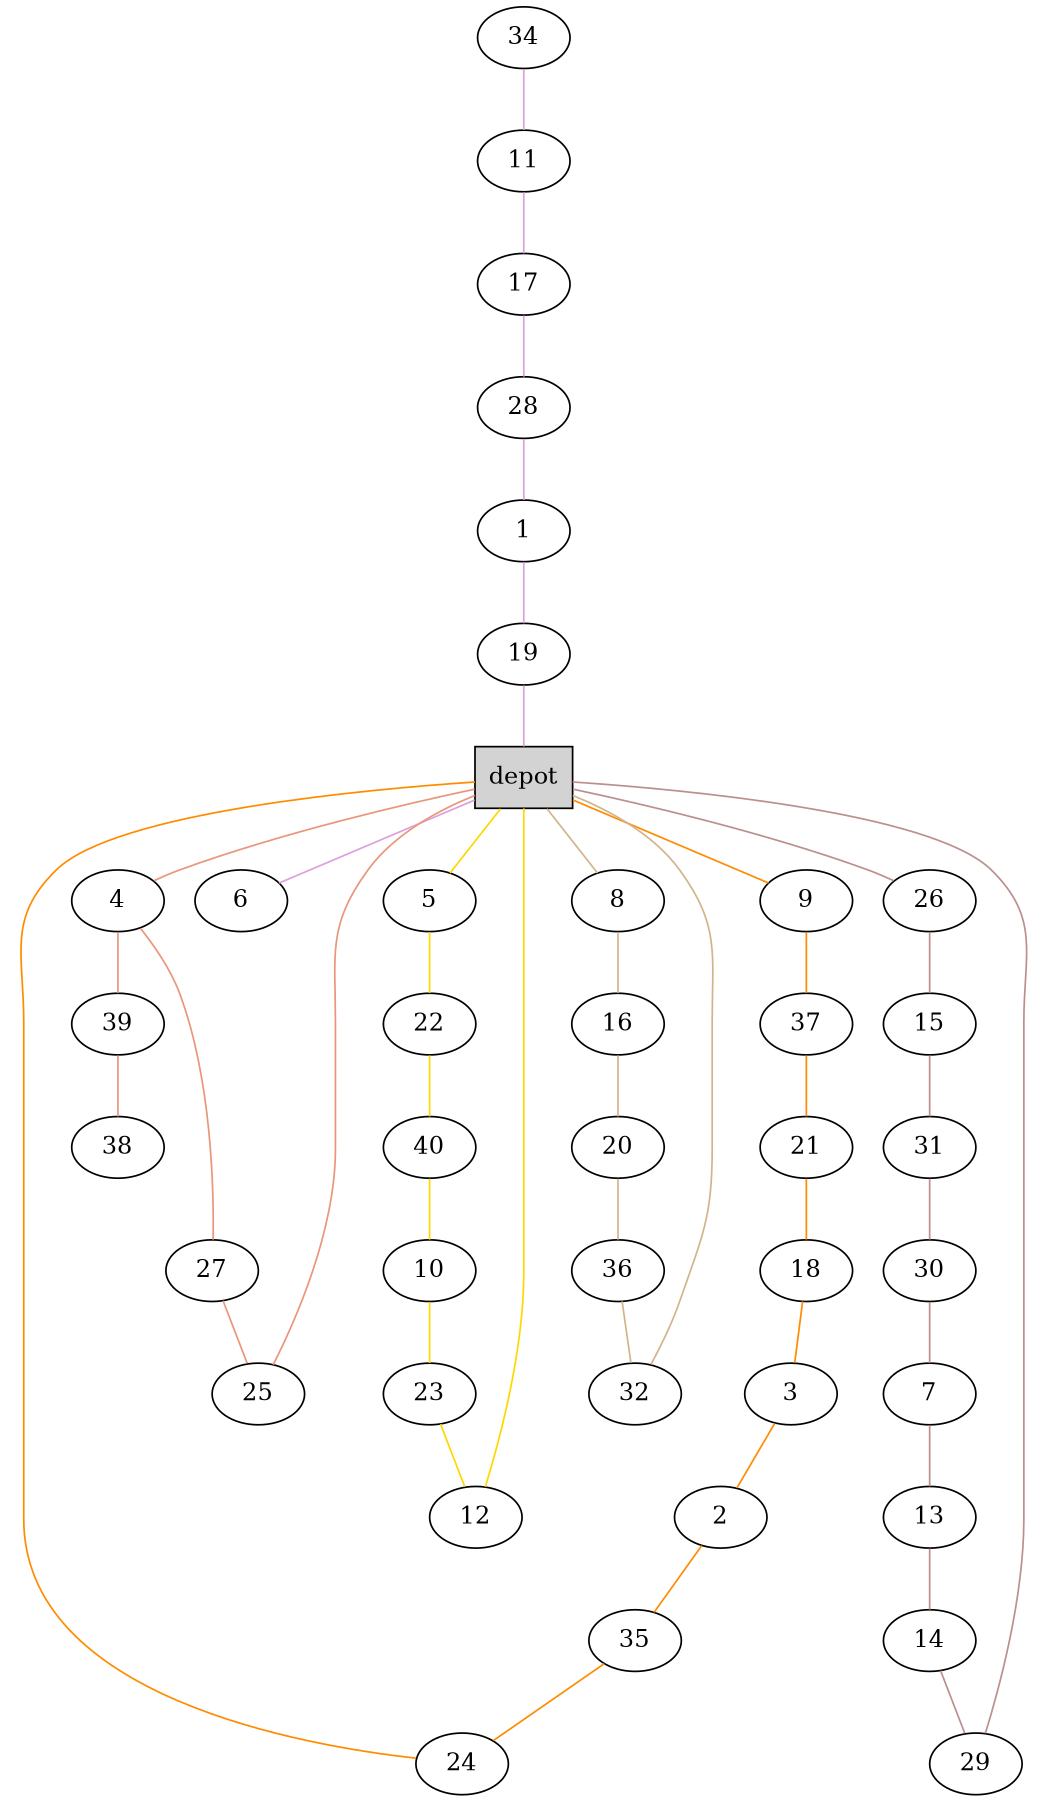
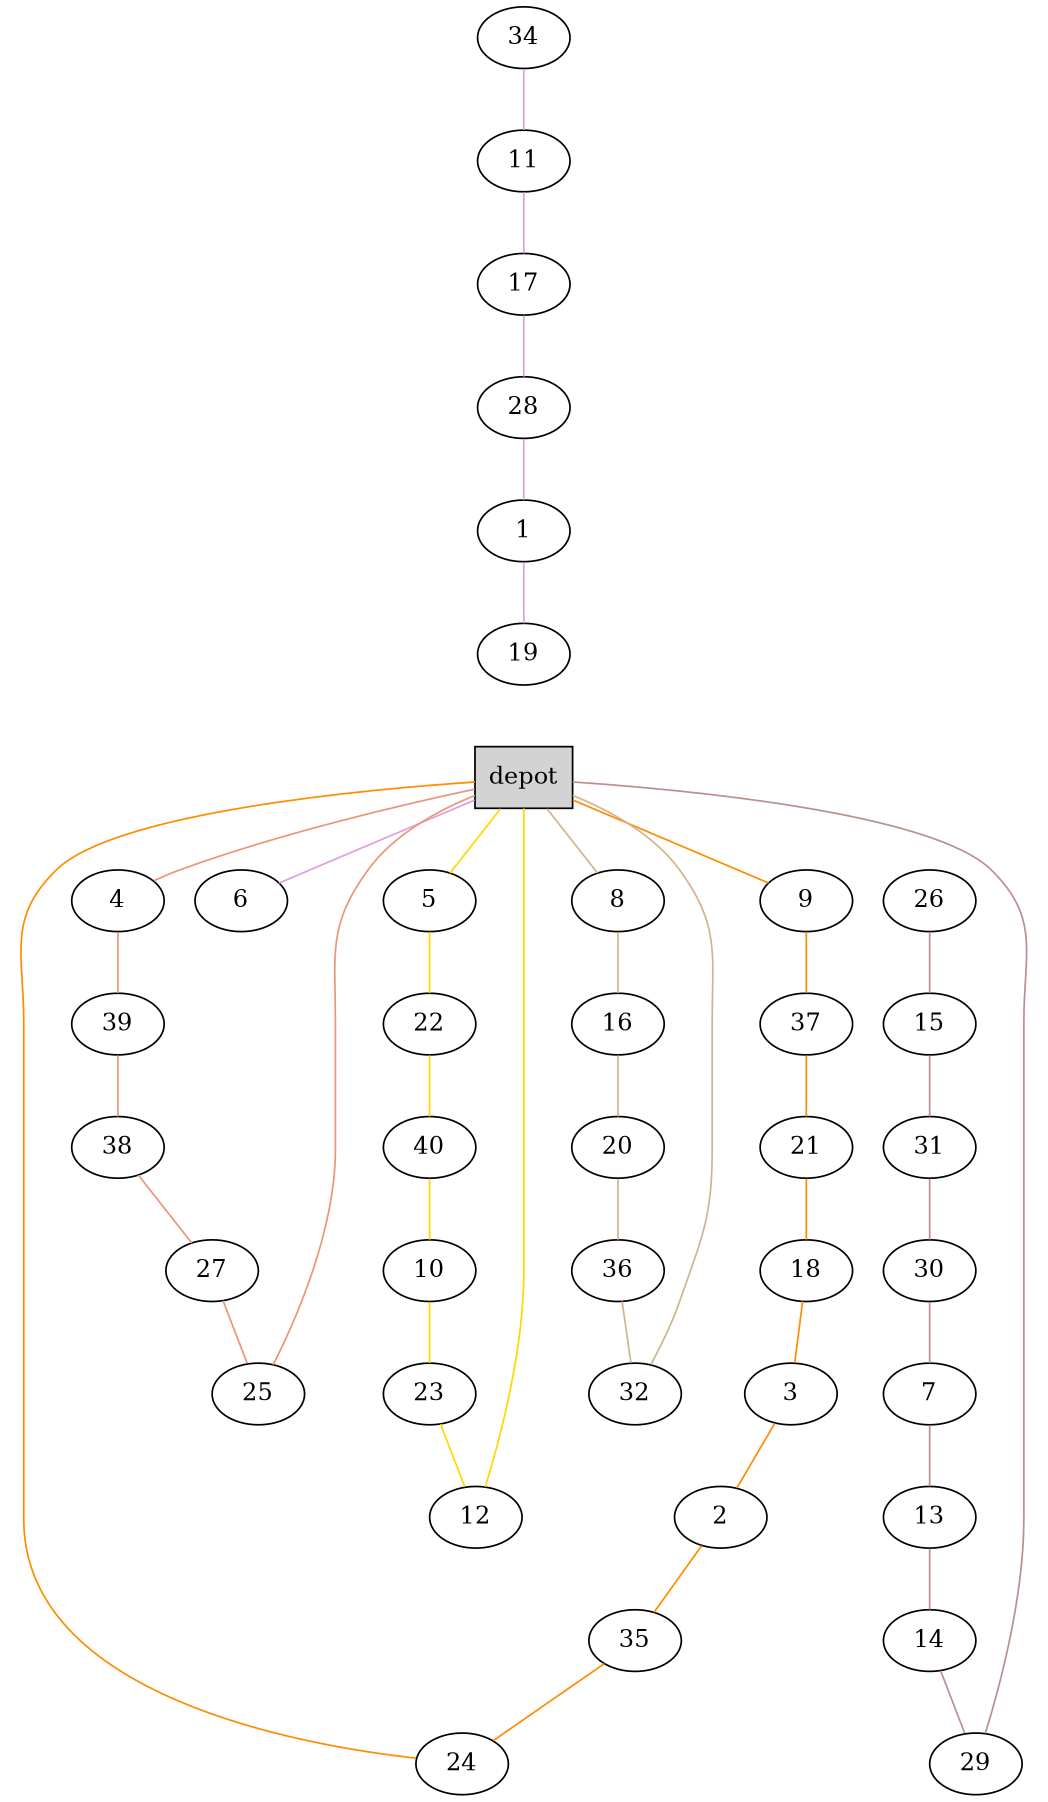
(524, 716) -> none
(735, 828) -> none
(201, 1077) -> (165, 1209)
